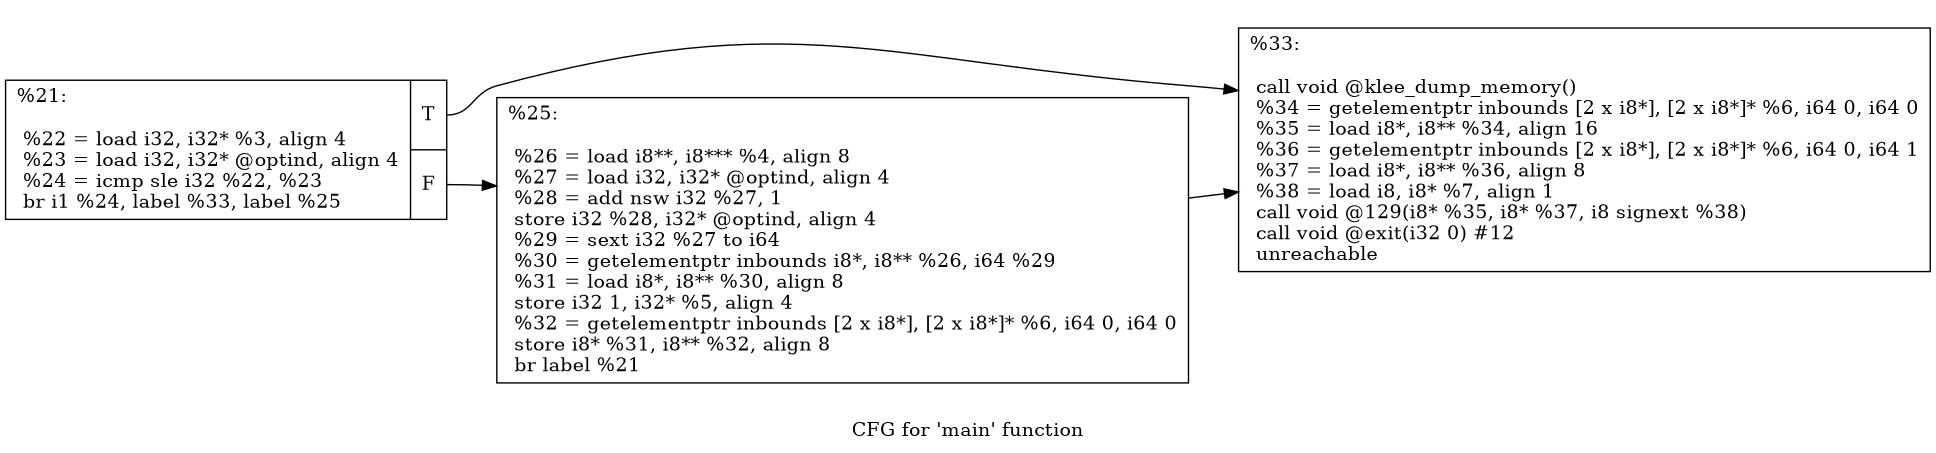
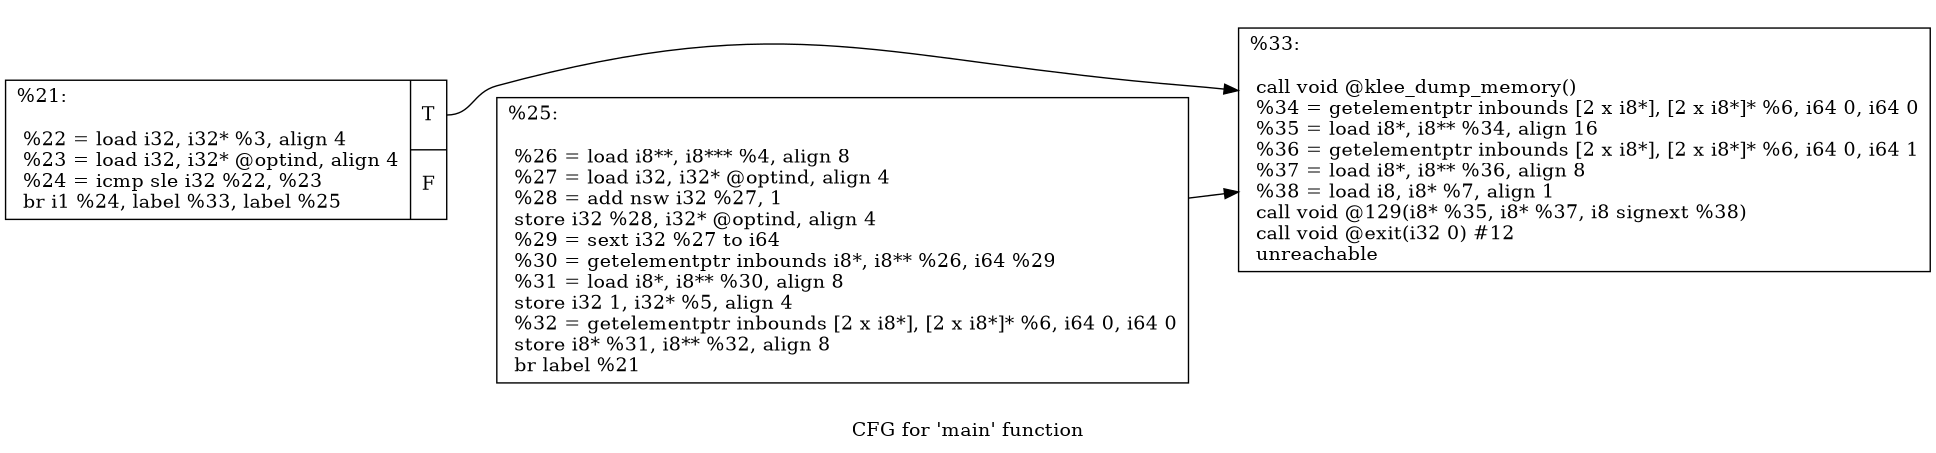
(464, 185) -> none
